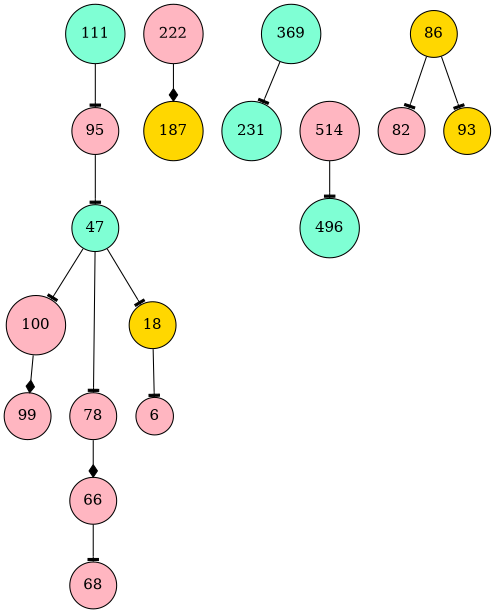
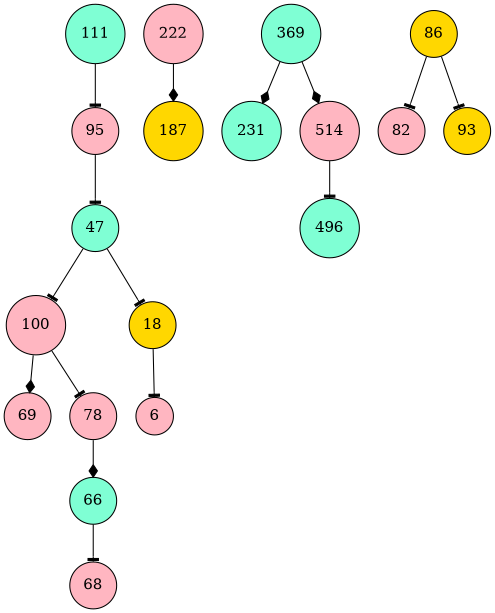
none -> (308, 77)
(272, 80) -> (272, 80)
(94, 320) -> (65, 371)
(28, 416) -> (28, 416)
(93, 501) -> (93, 501)
